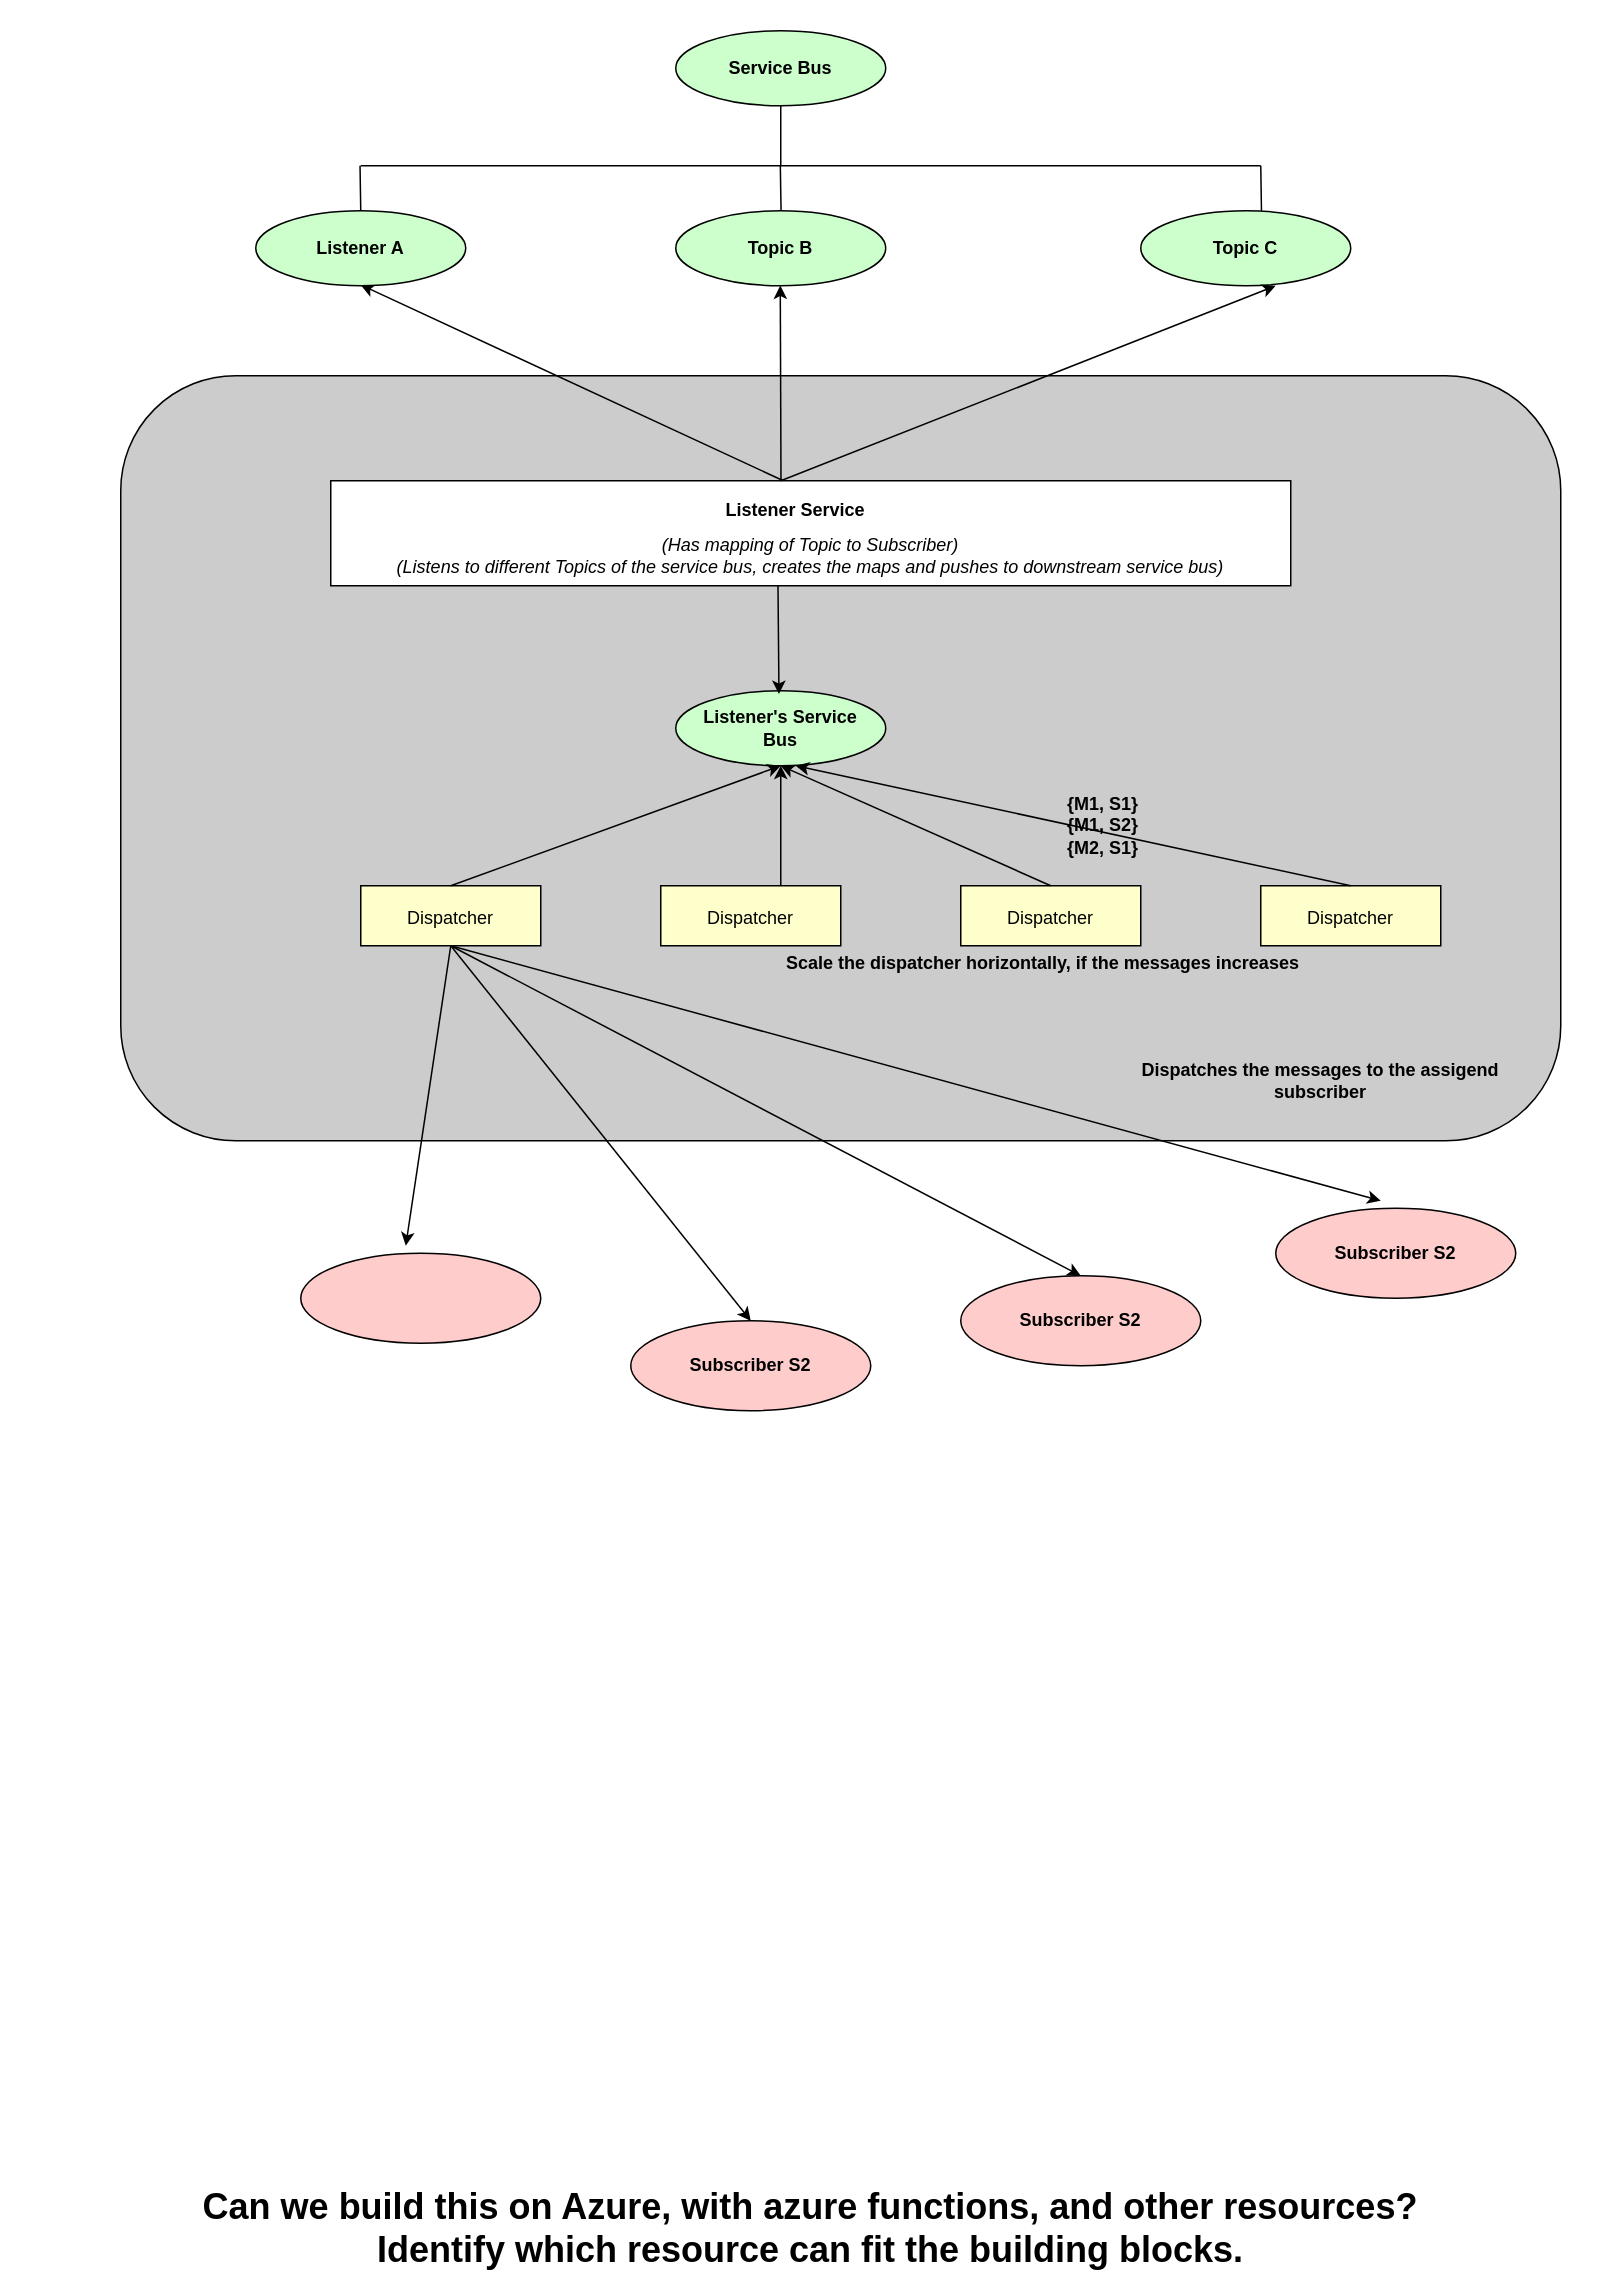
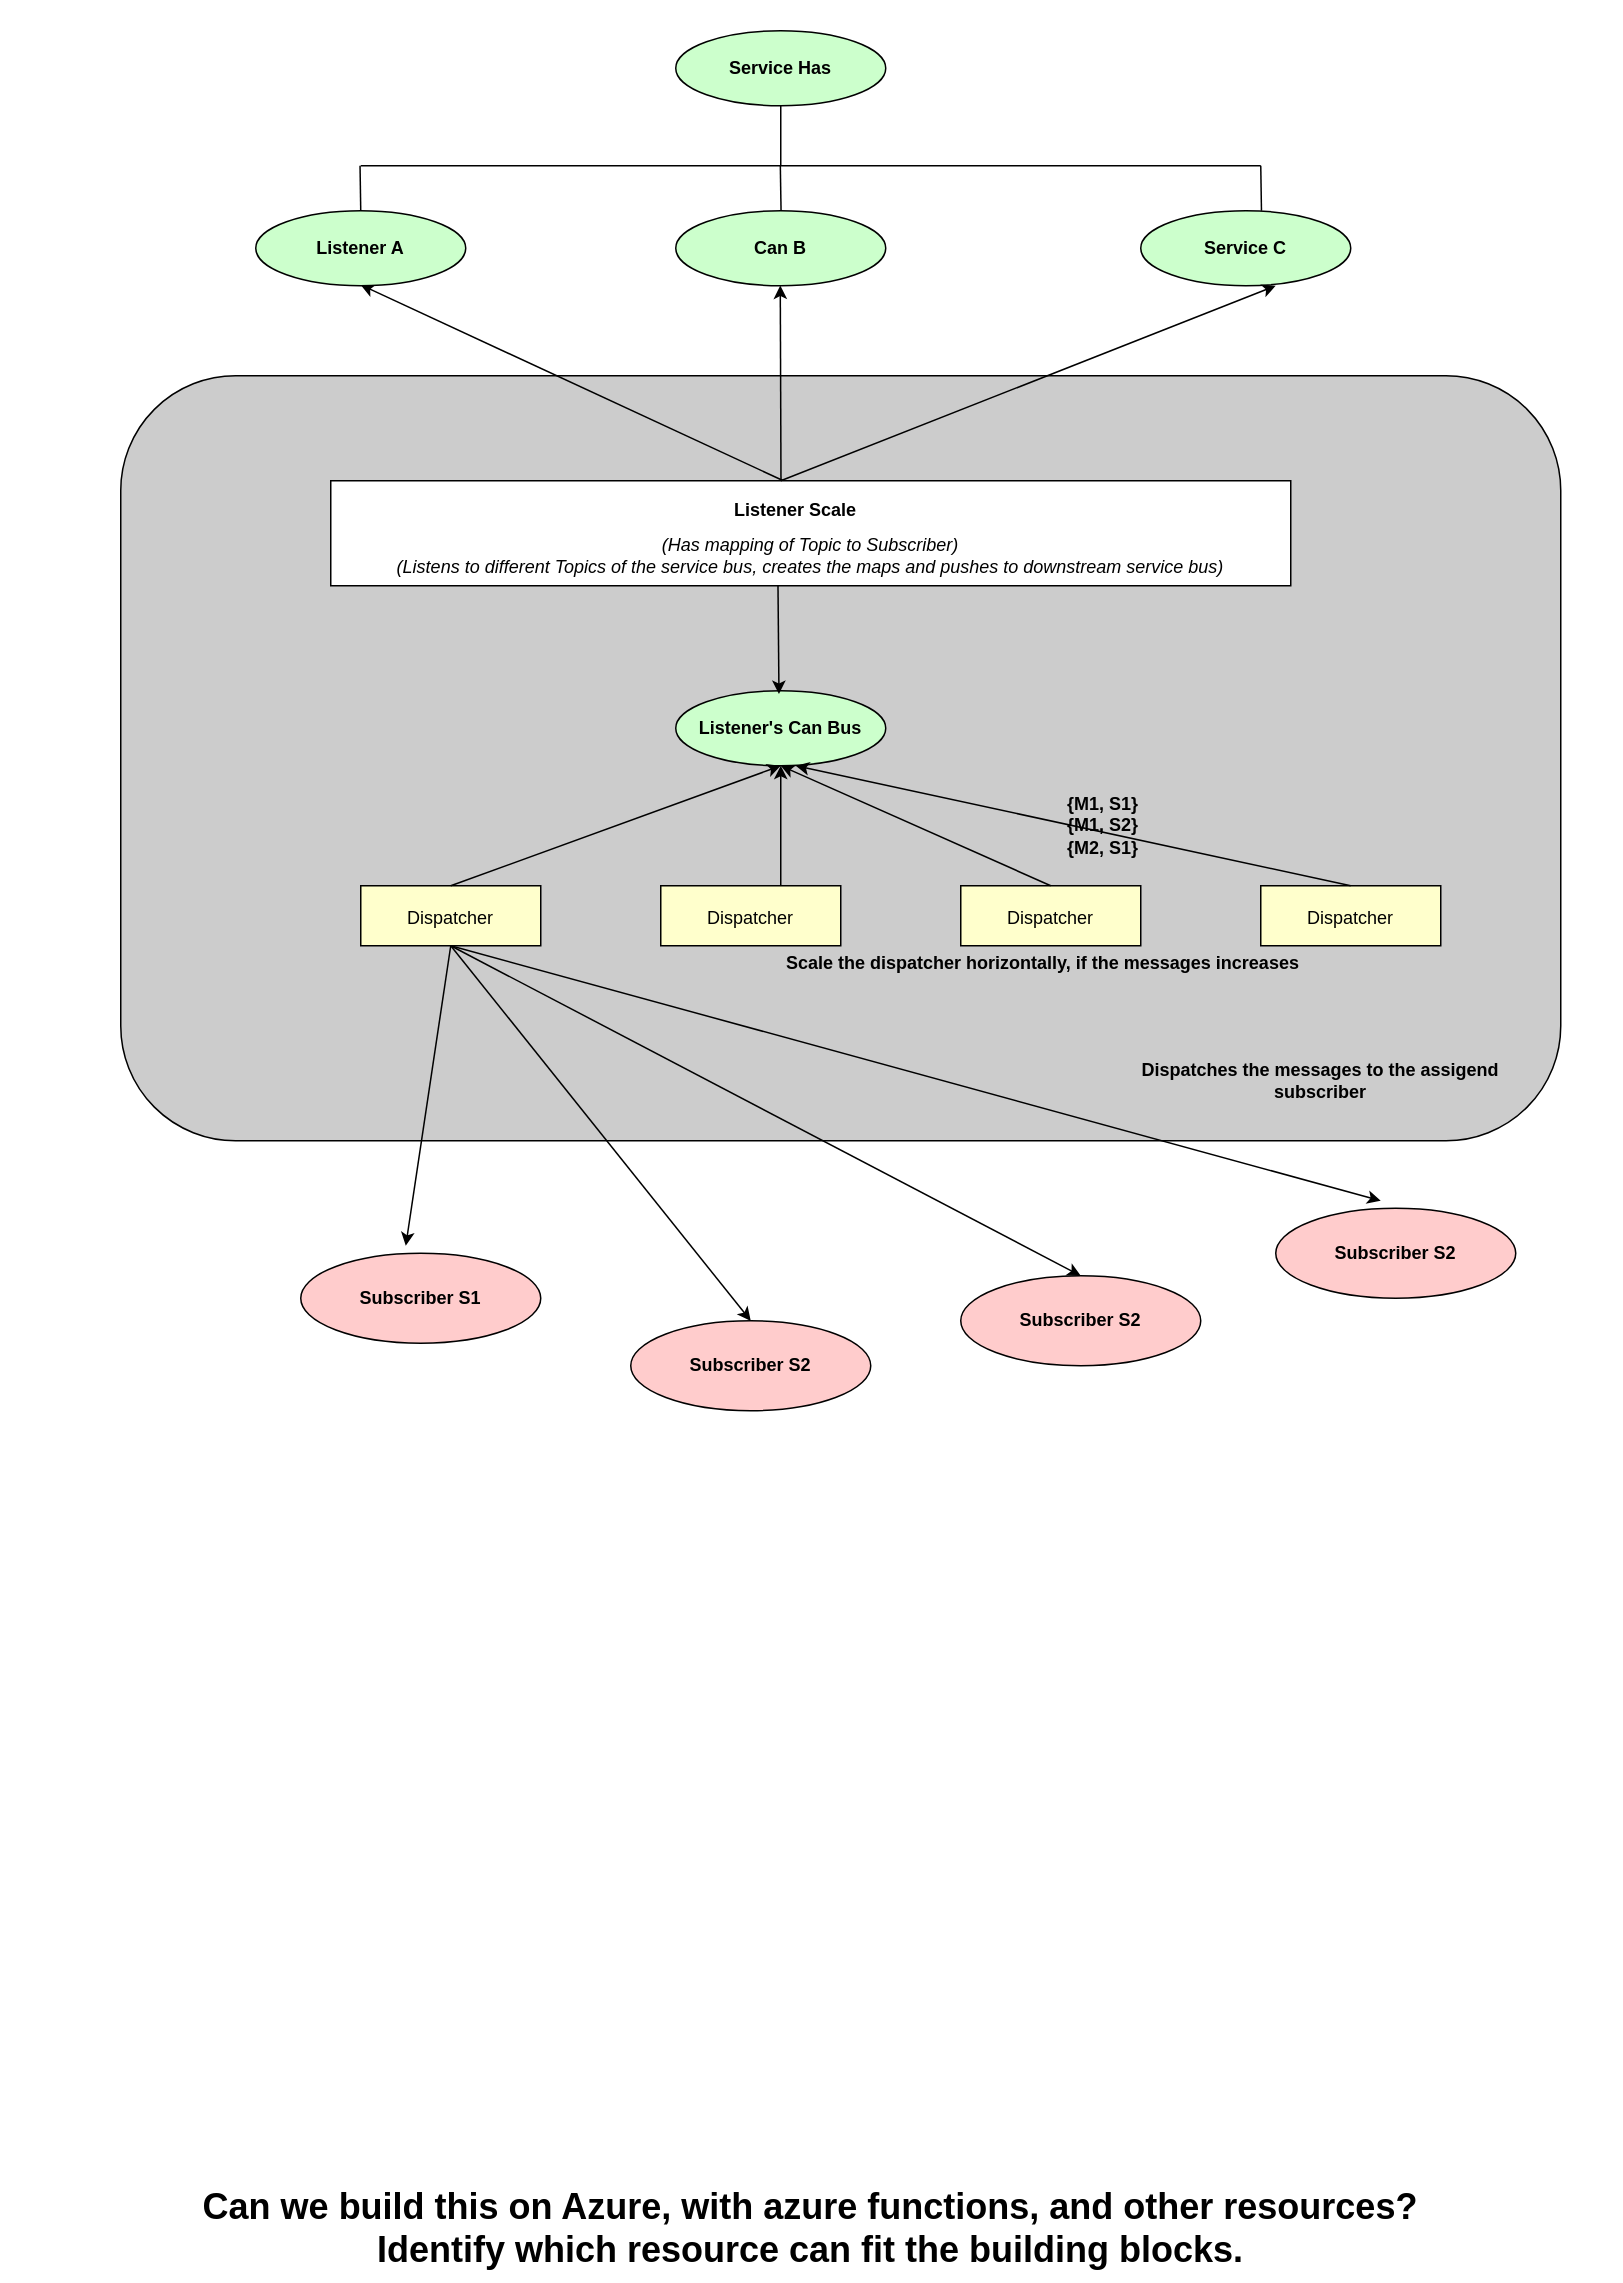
(781, 68) -> (781, 68)
(781, 248) -> (781, 248)
(1246, 248) -> (1246, 248)
(796, 511) -> (796, 511)
(781, 728) -> (781, 728)
none -> (421, 1298)
